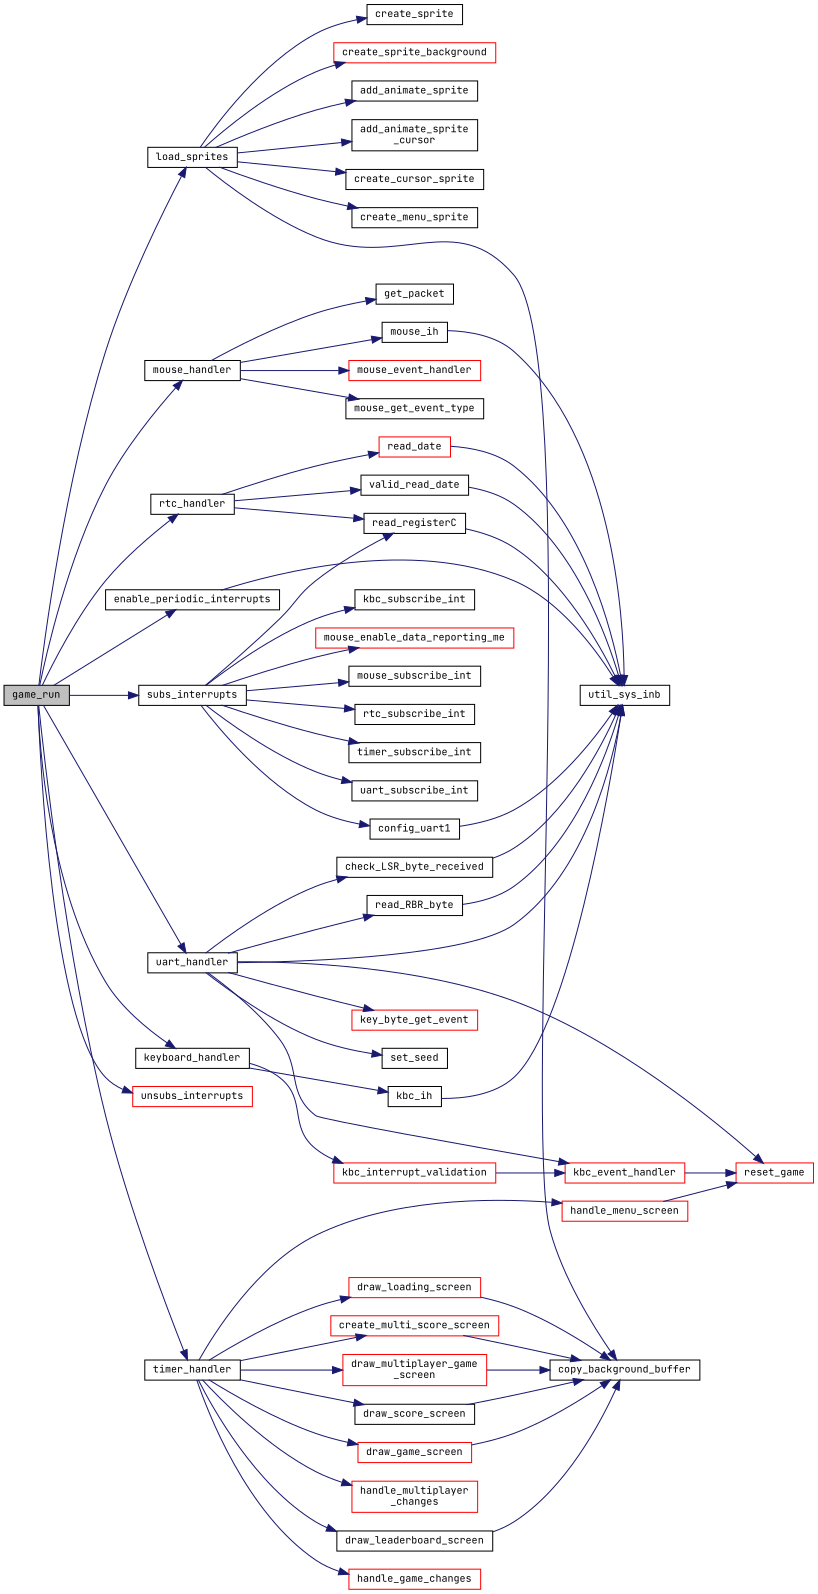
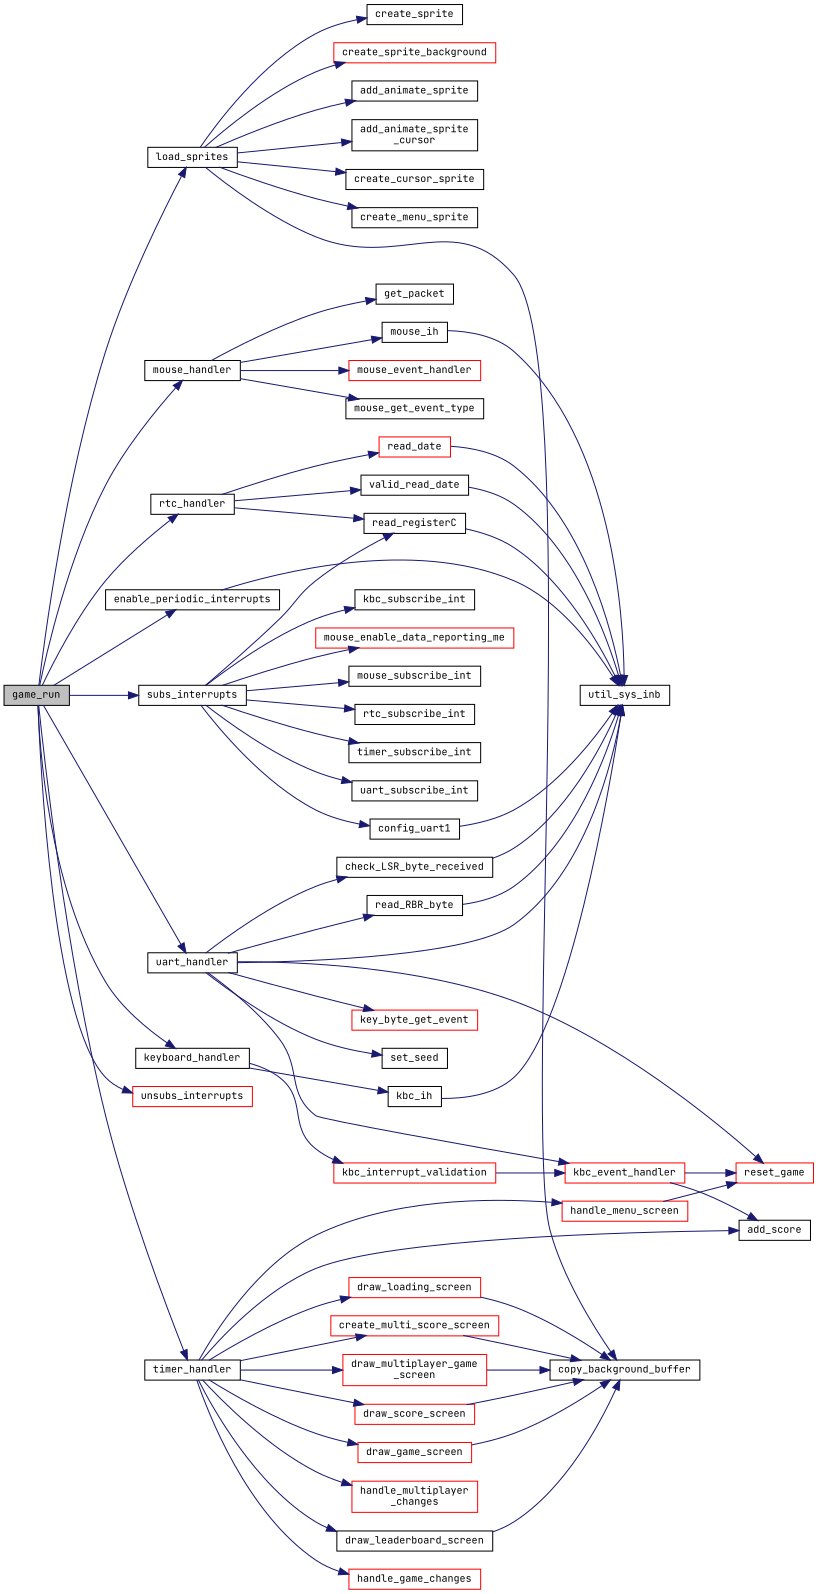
none -> (775, 1230)
(415, 1414) -> (415, 1414)
